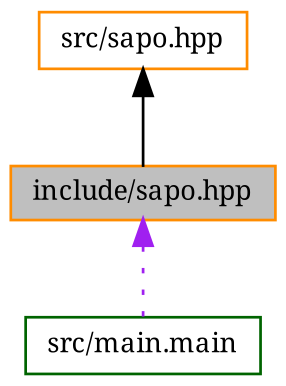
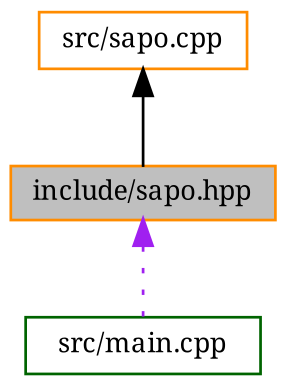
(143, 40) -> (143, 40)
(143, 346) -> (143, 346)
